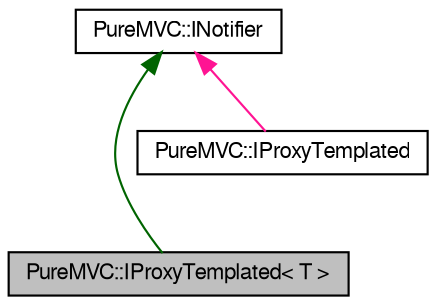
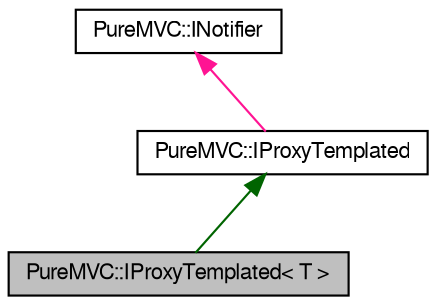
(116, 164) -> (223, 222)
